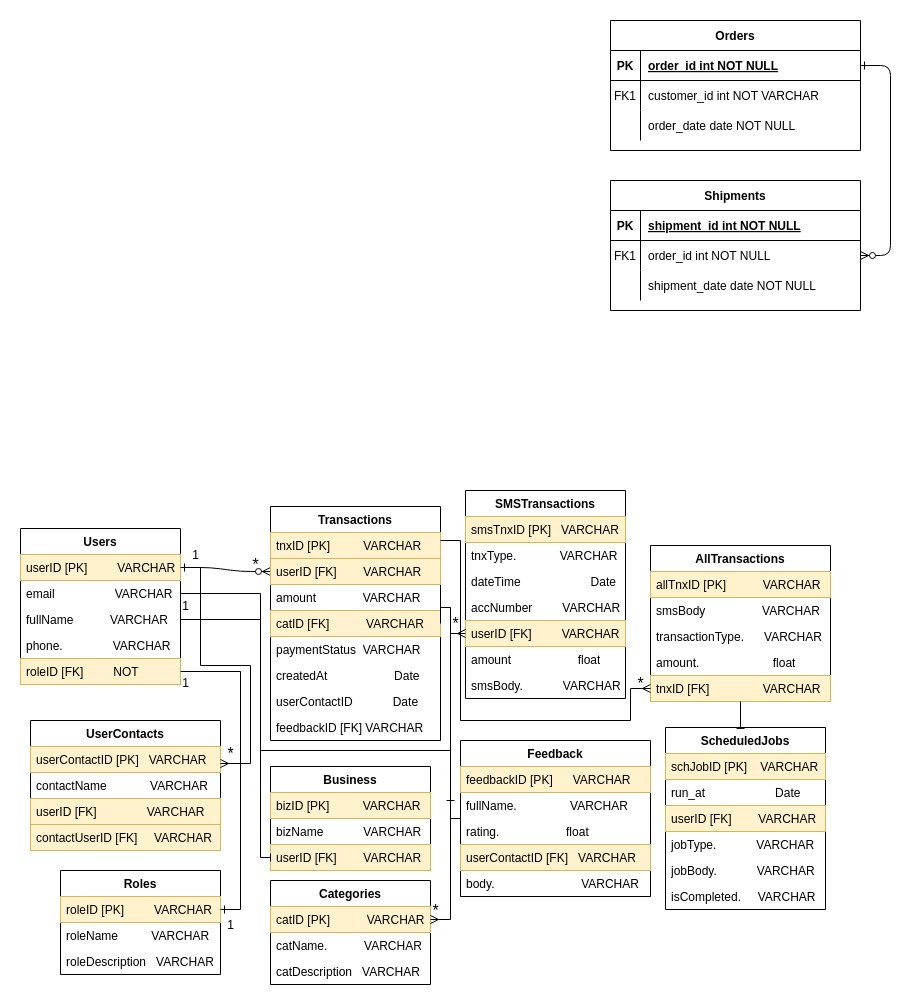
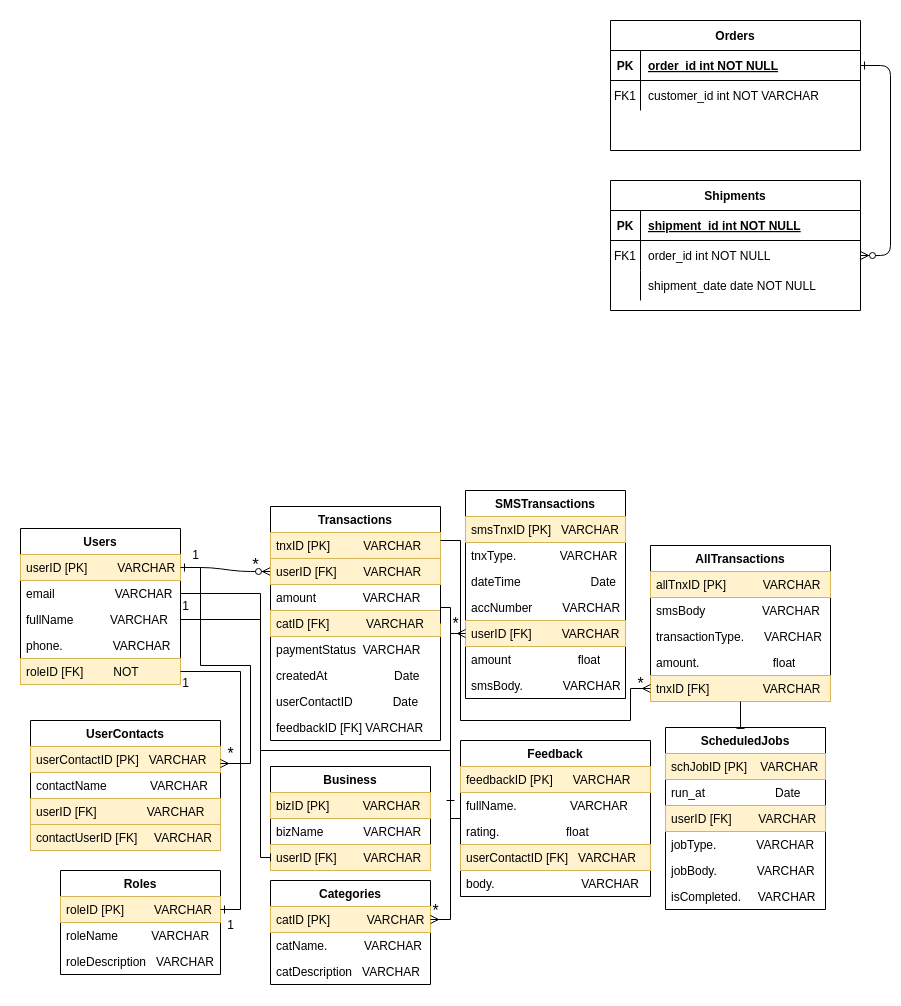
(751, 126) -> none
